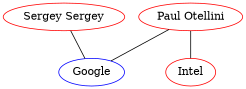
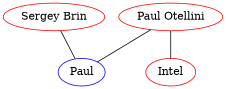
(64, 17) -> (54, 17)
(92, 72) -> (82, 72)
